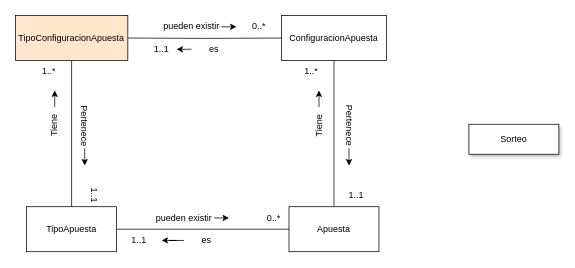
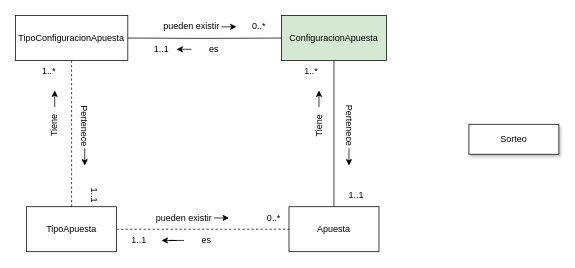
(72, 38) -> (72, 38)
(334, 38) -> (334, 38)
(72, 132) -> (72, 132)
(202, 229) -> (202, 229)
